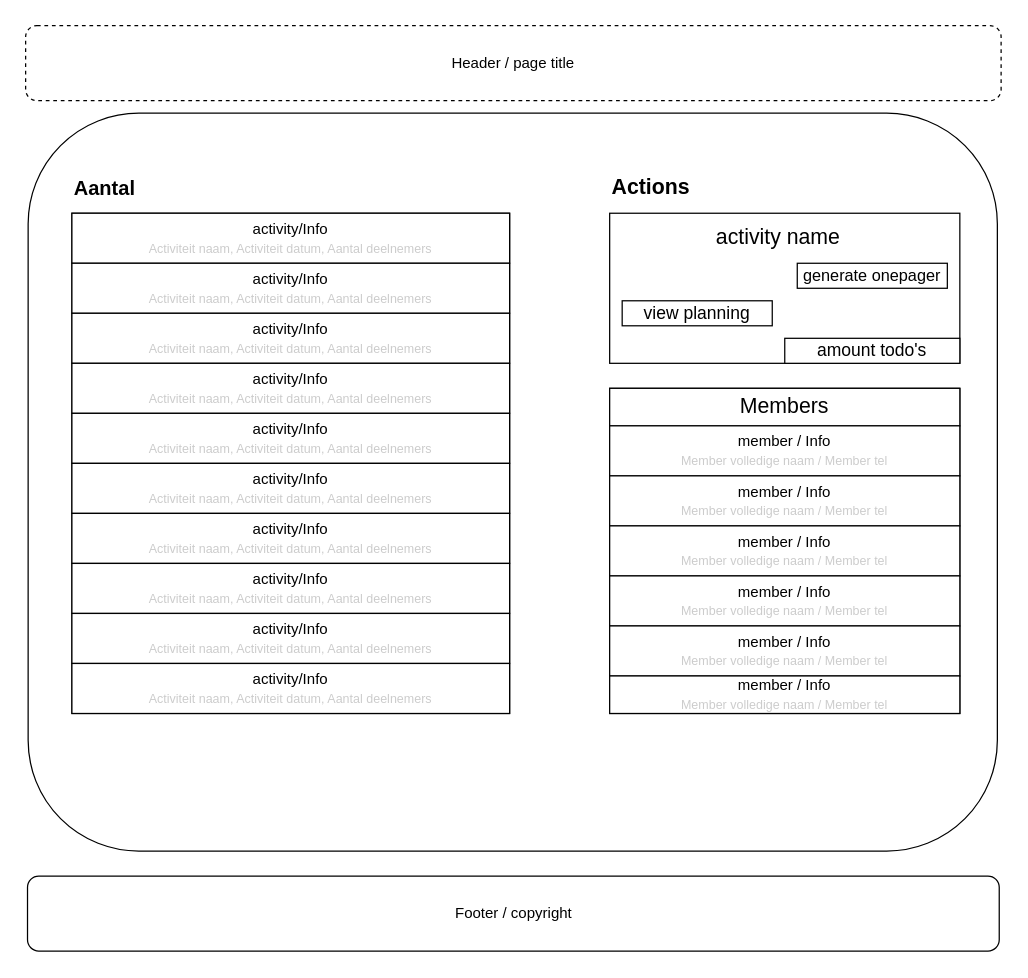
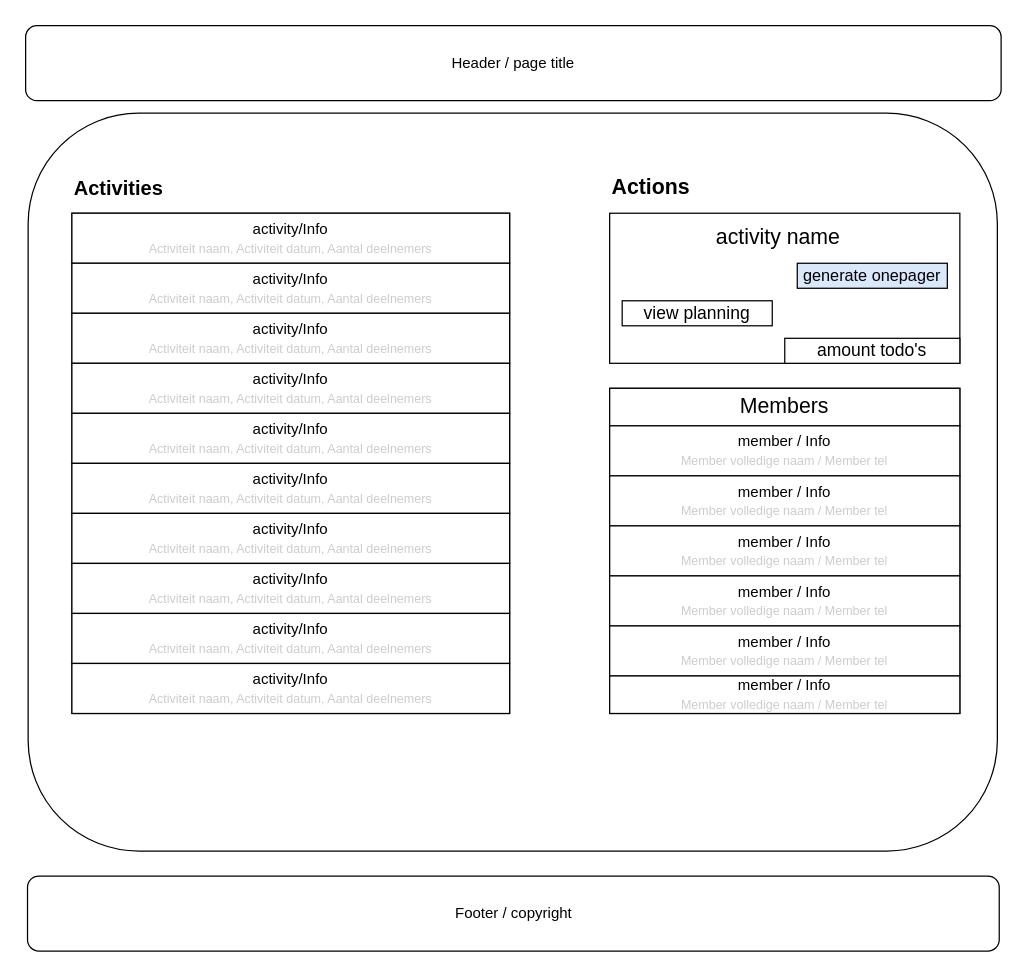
(513, 63) -> (513, 63)
(98, 188) -> (111, 188)
(872, 276) -> (872, 276)
